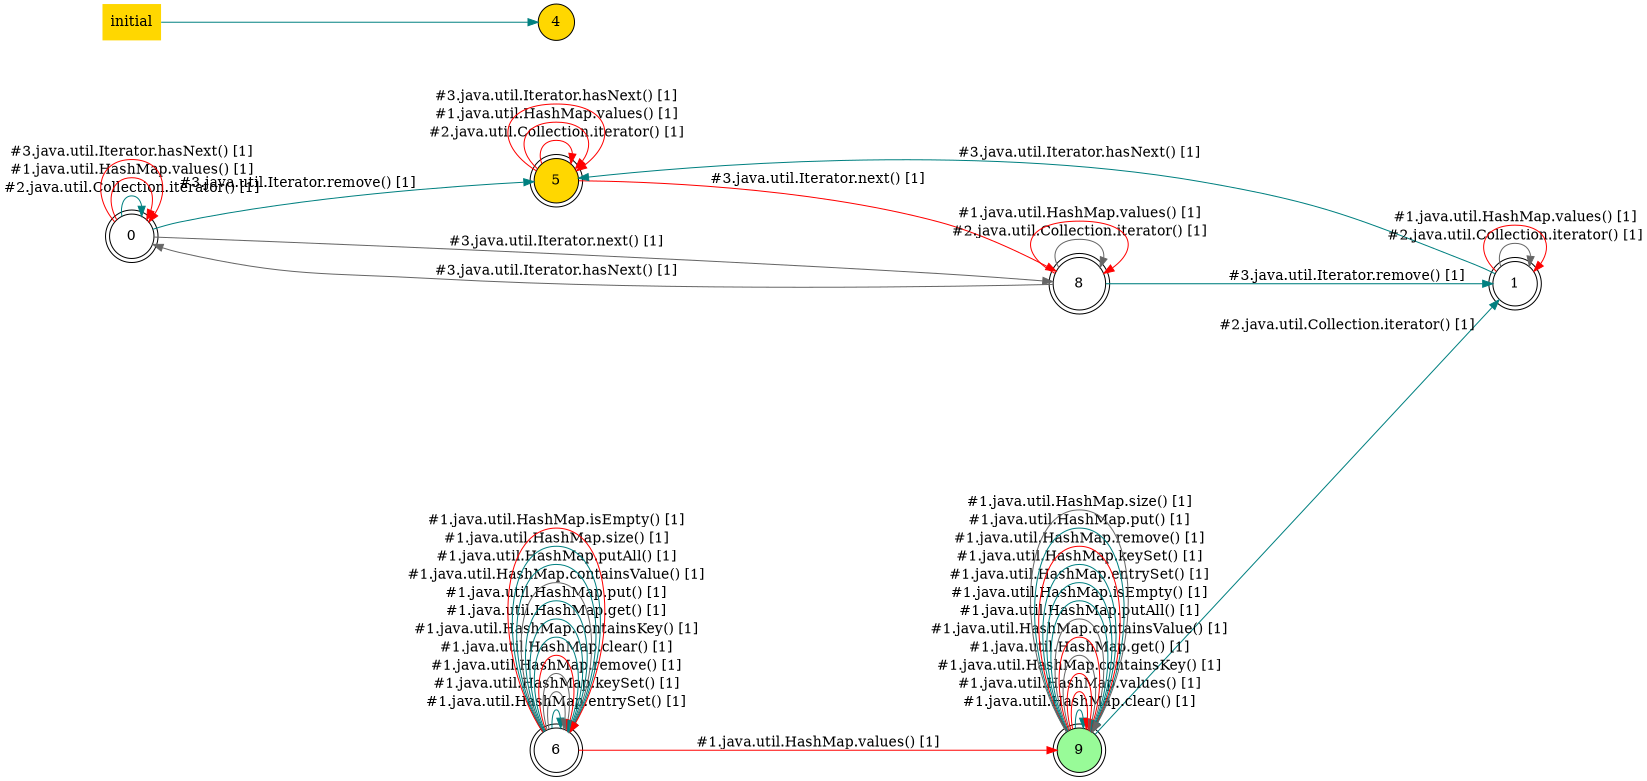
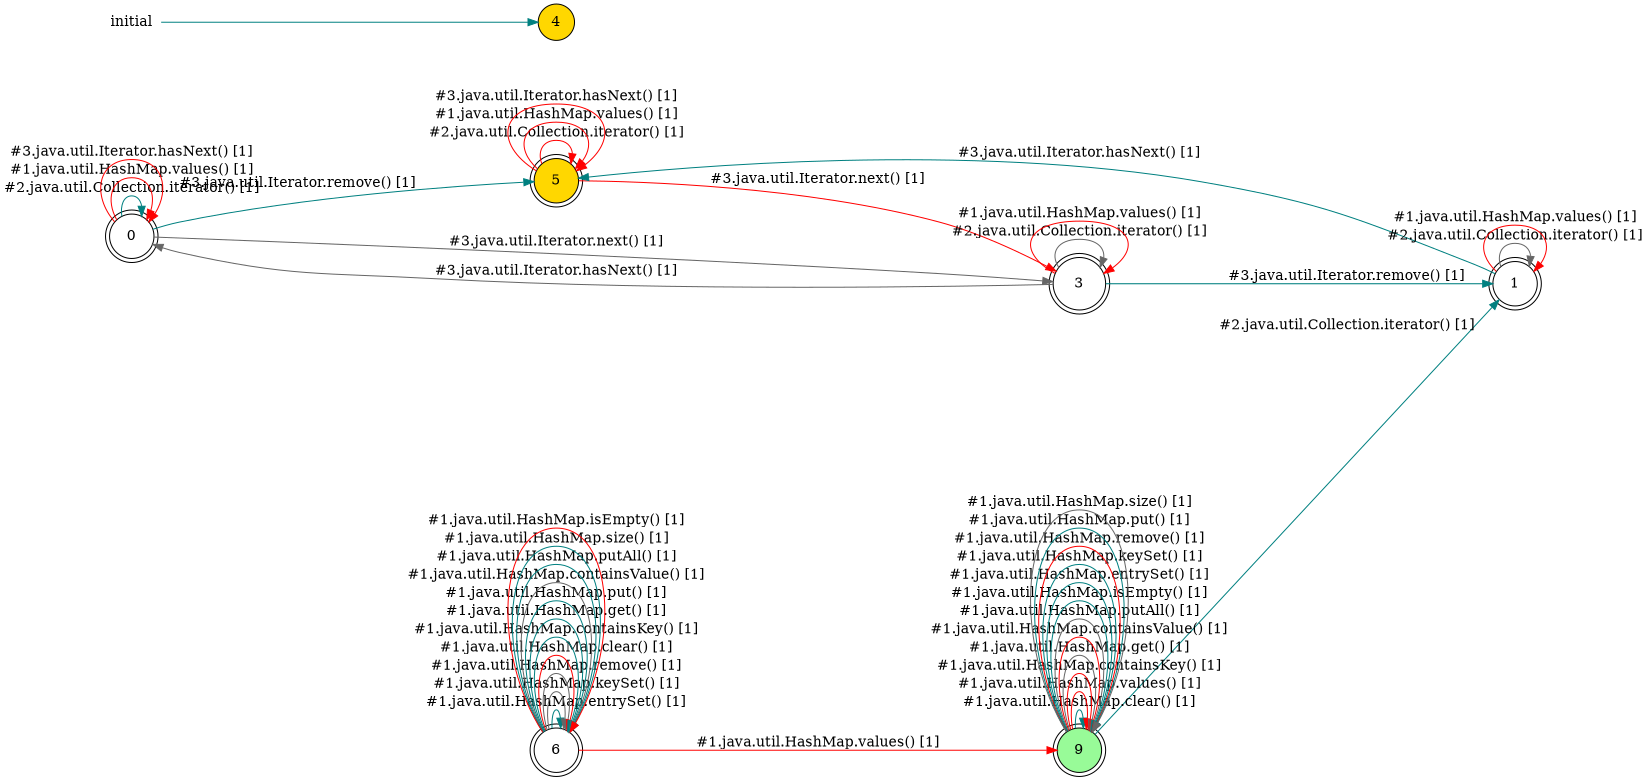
(132, 22) -> (132, 22)
(1079, 284) -> (1079, 284)
